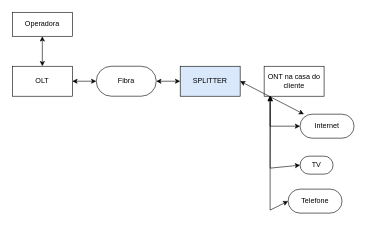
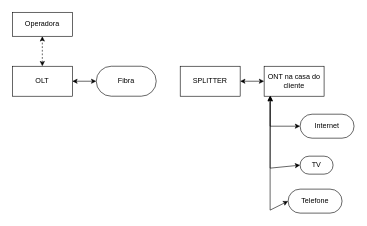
(42, 51) -> (42, 51)
(174, 81) -> none
(210, 81) -> (210, 81)
(274, 99) -> (258, 81)
